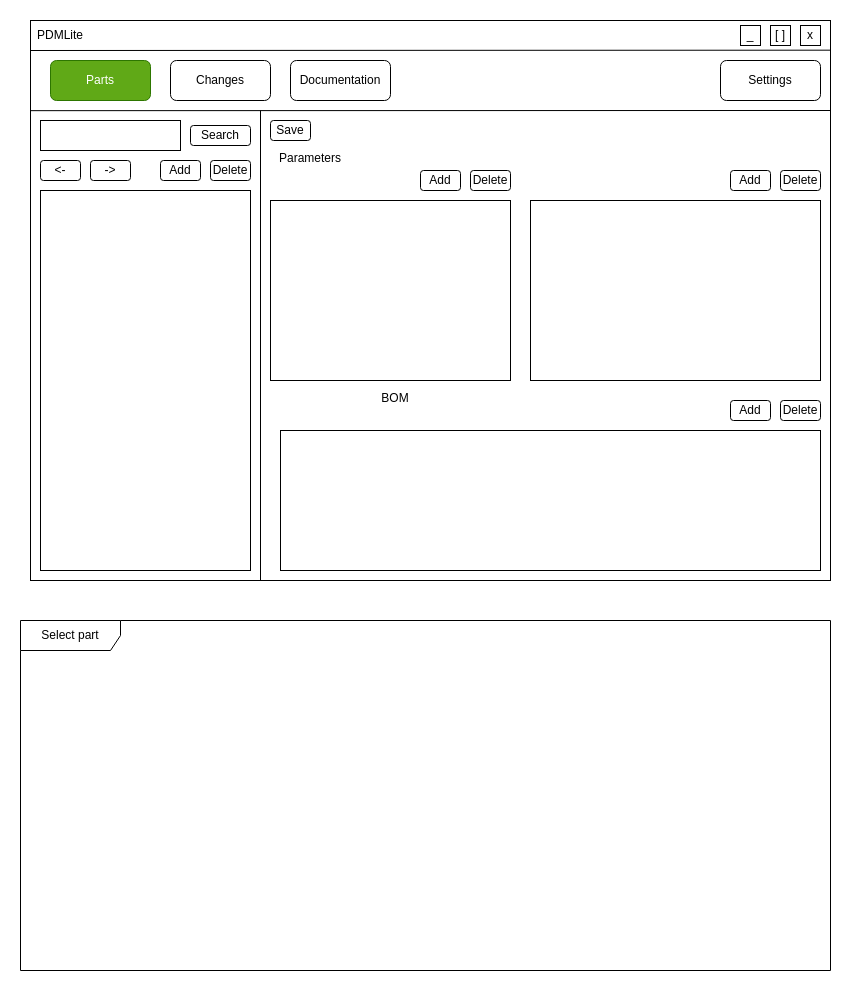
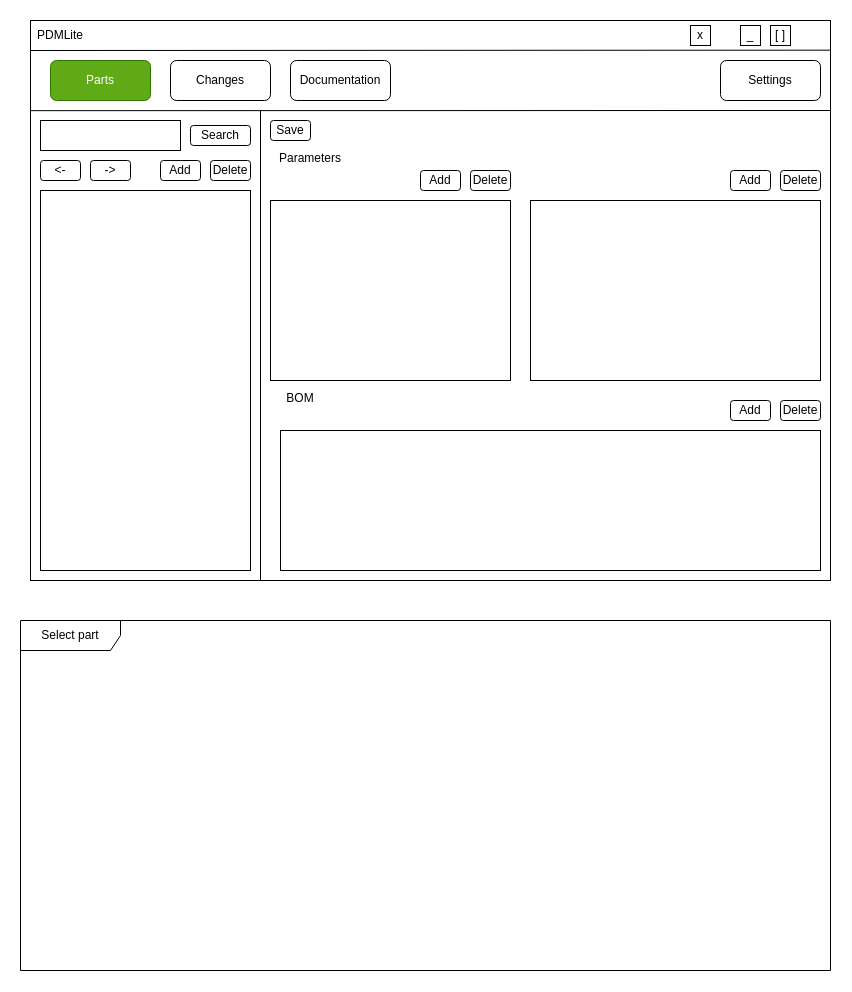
(811, 36) -> (701, 36)
(396, 398) -> (301, 398)
